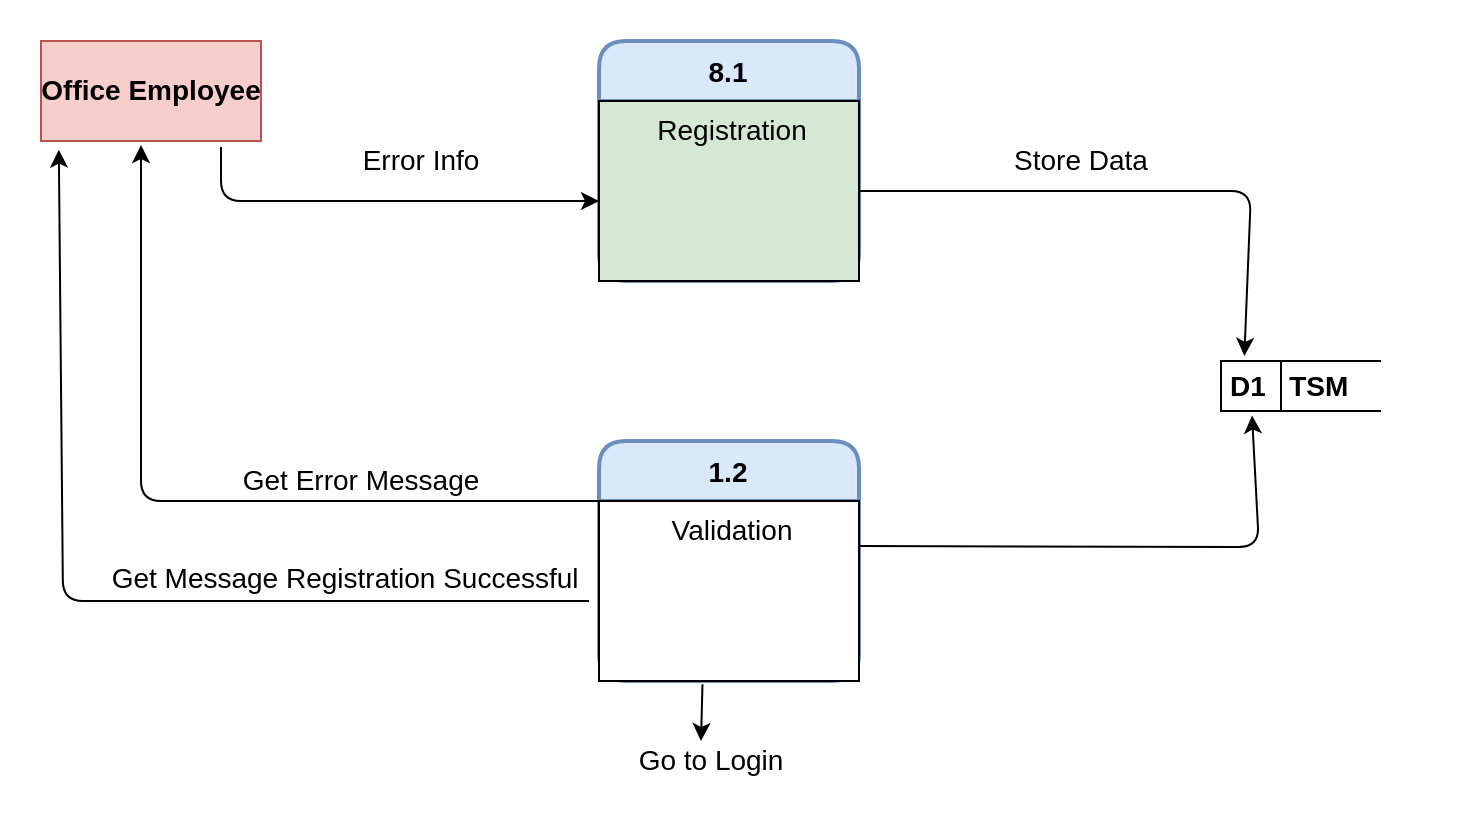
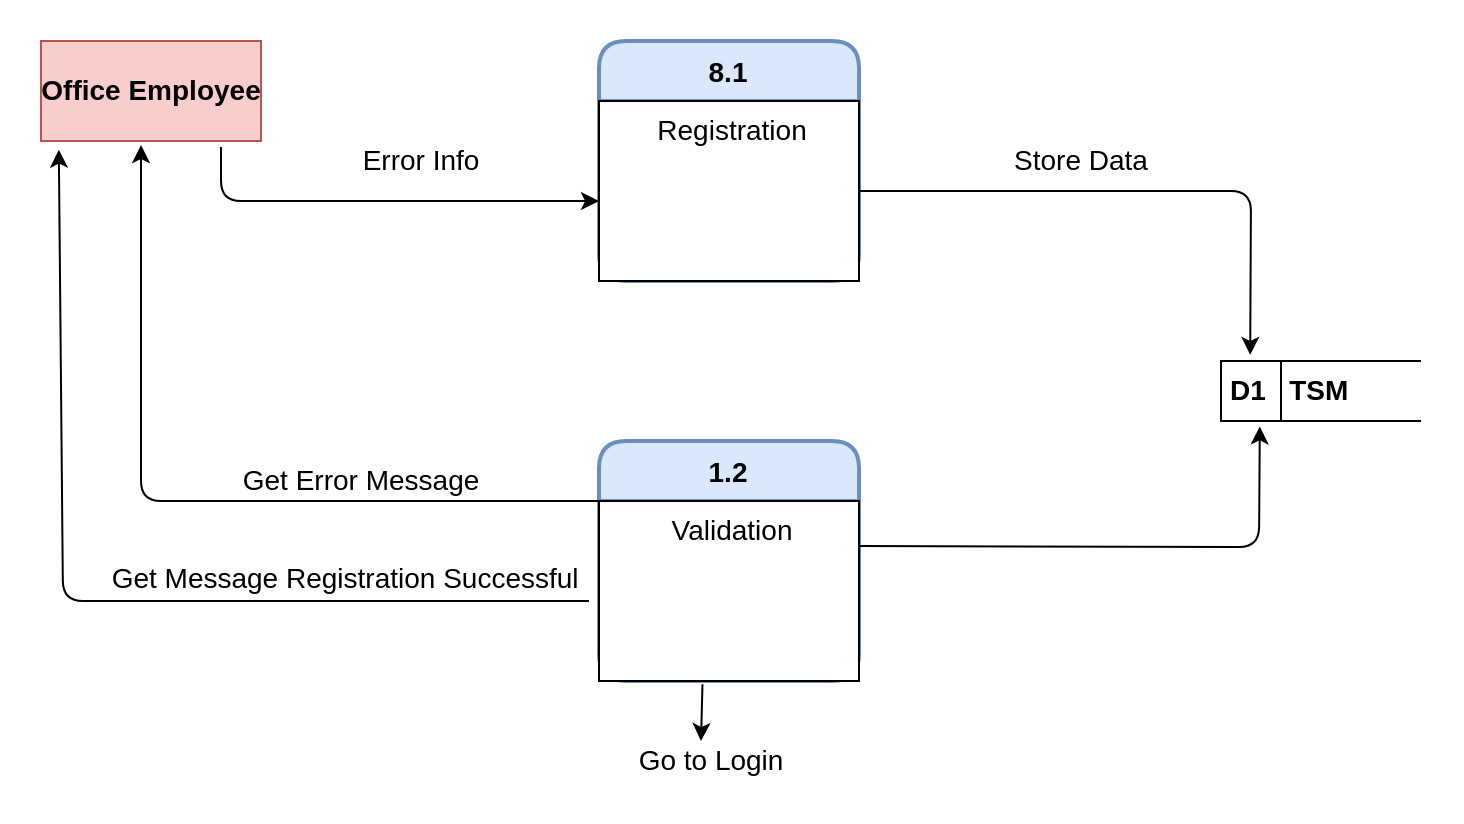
(729, 191) -> (729, 191)
(1301, 386) -> (1321, 391)
